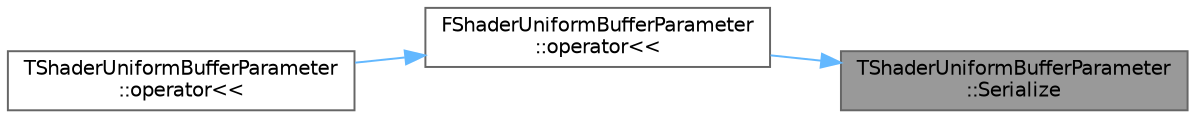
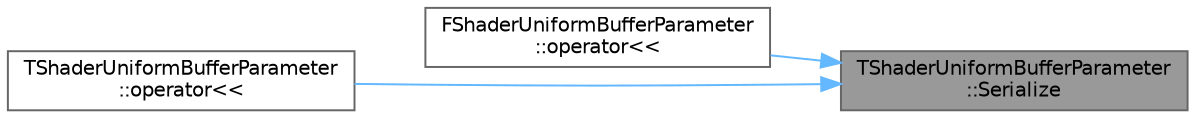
(380, 60) -> (588, 86)
